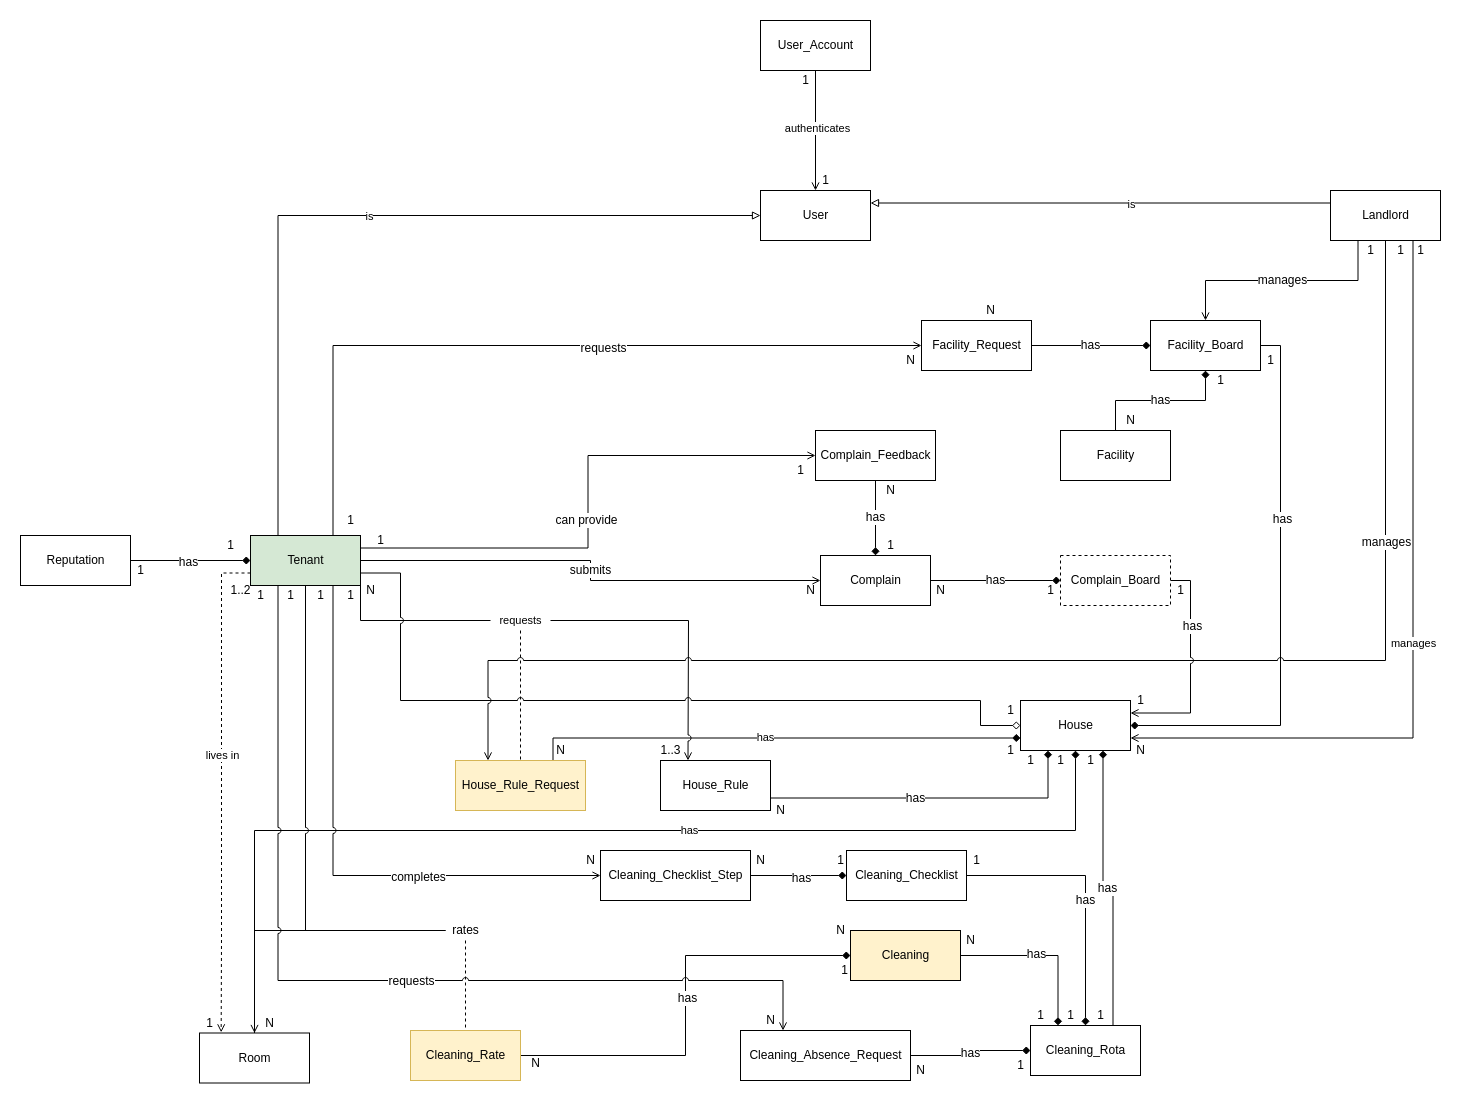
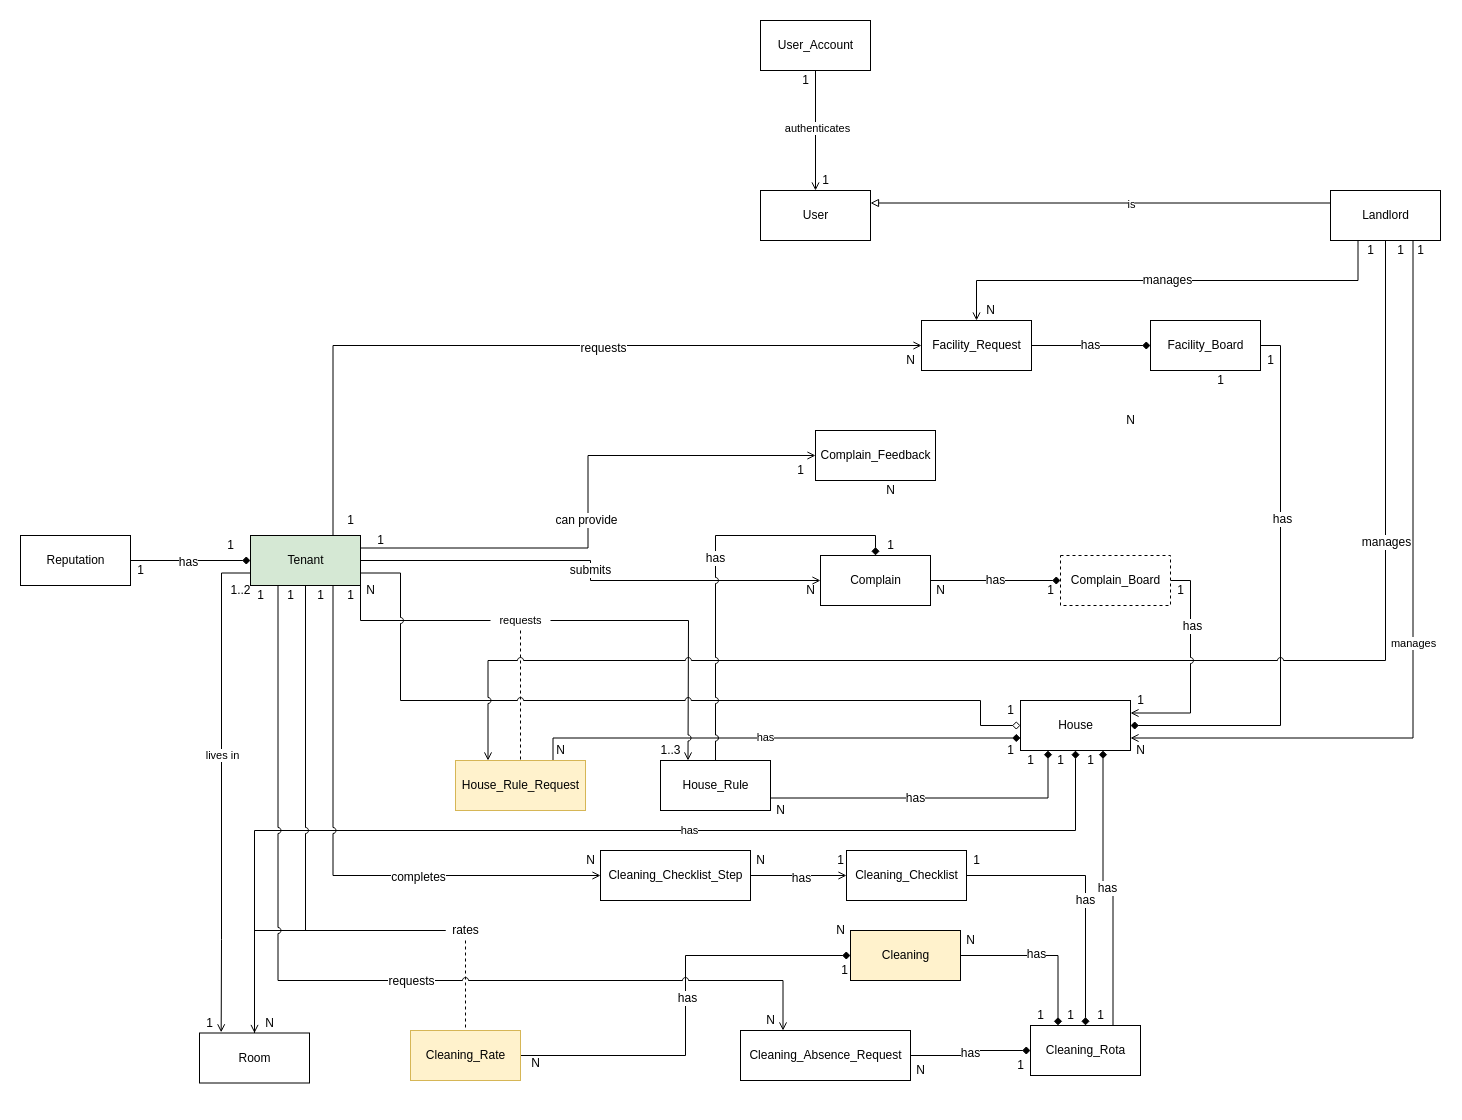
(355, 216) -> none
(1282, 281) -> (1074, 281)
(1157, 401) -> none
(1116, 456) -> none
(876, 509) -> (716, 577)
(838, 876) -> (840, 876)
(222, 895) -> (222, 895)
